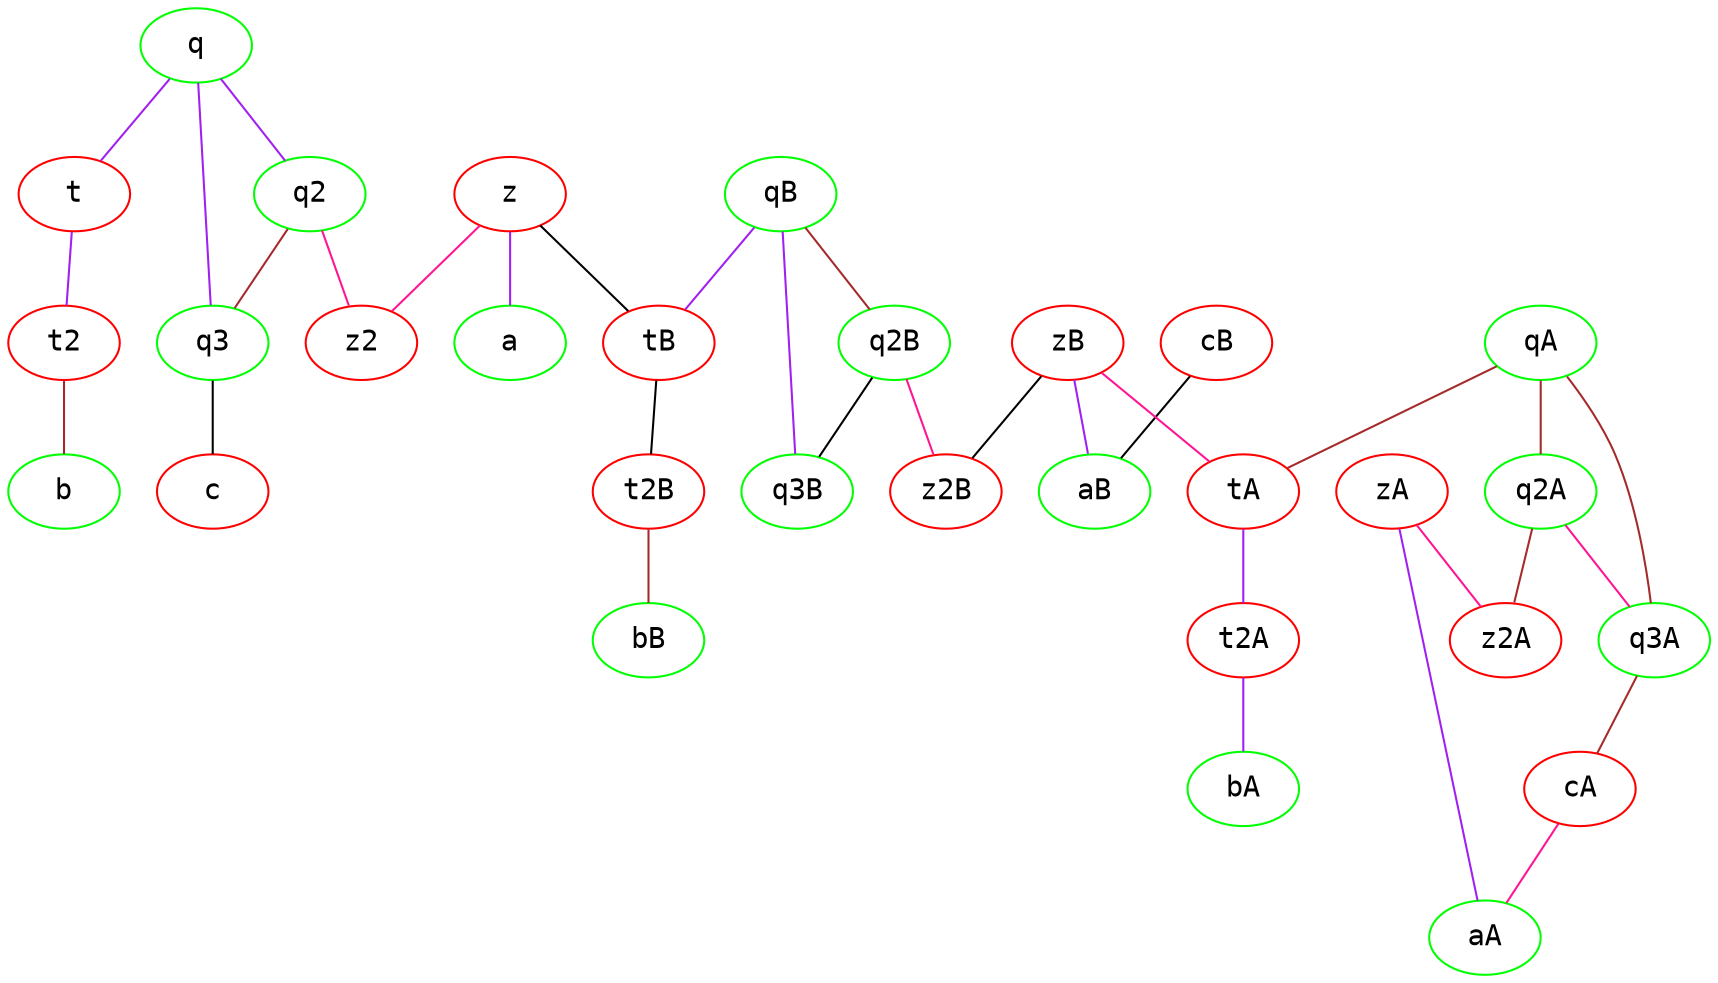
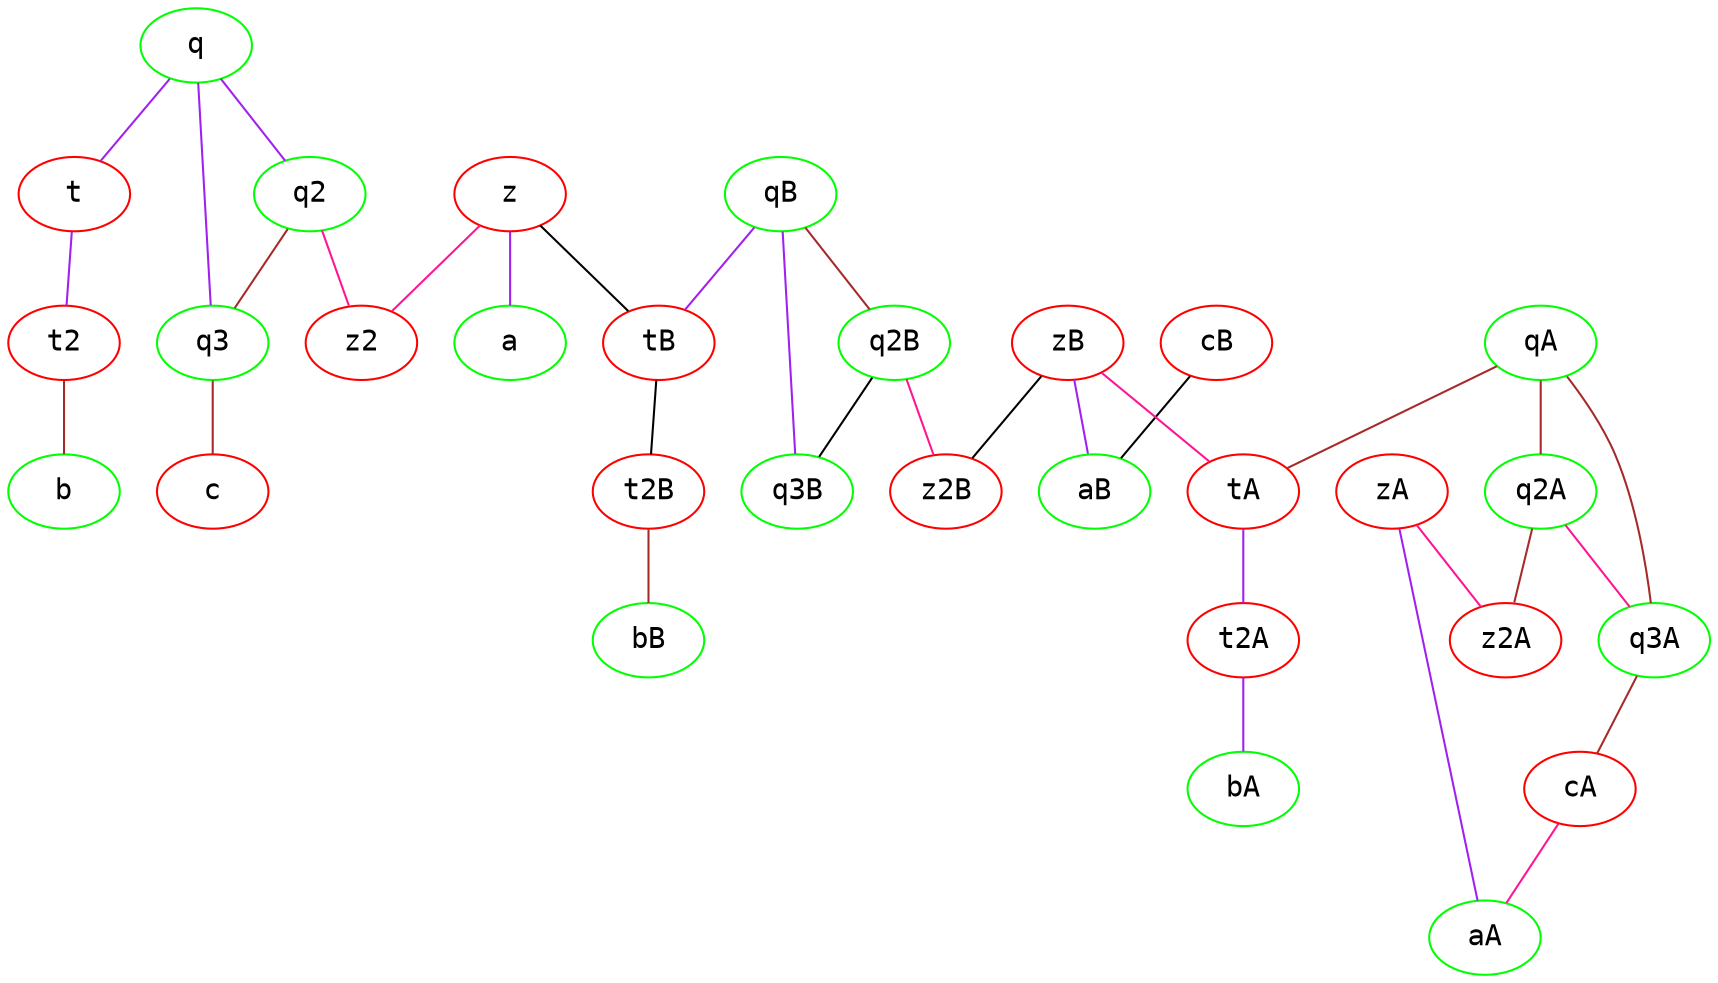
(213, 417) -> (213, 417)
